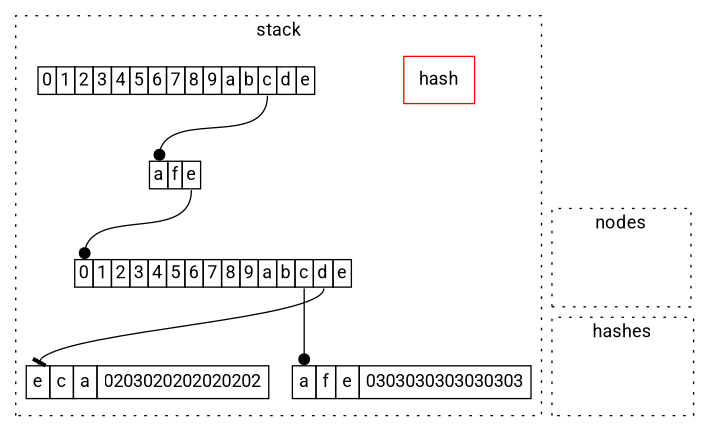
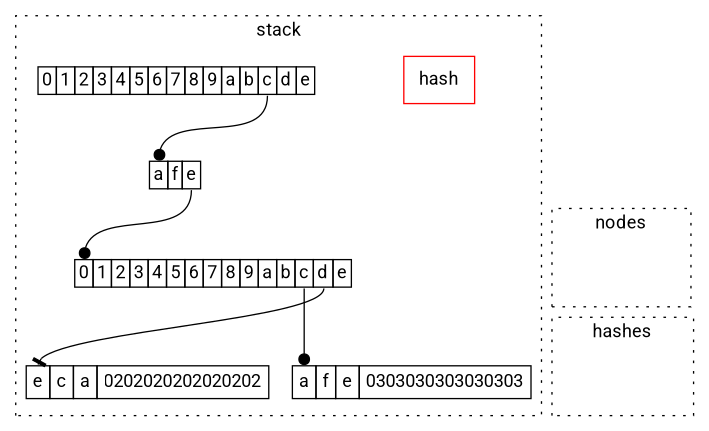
(183, 382) -> (183, 382)
